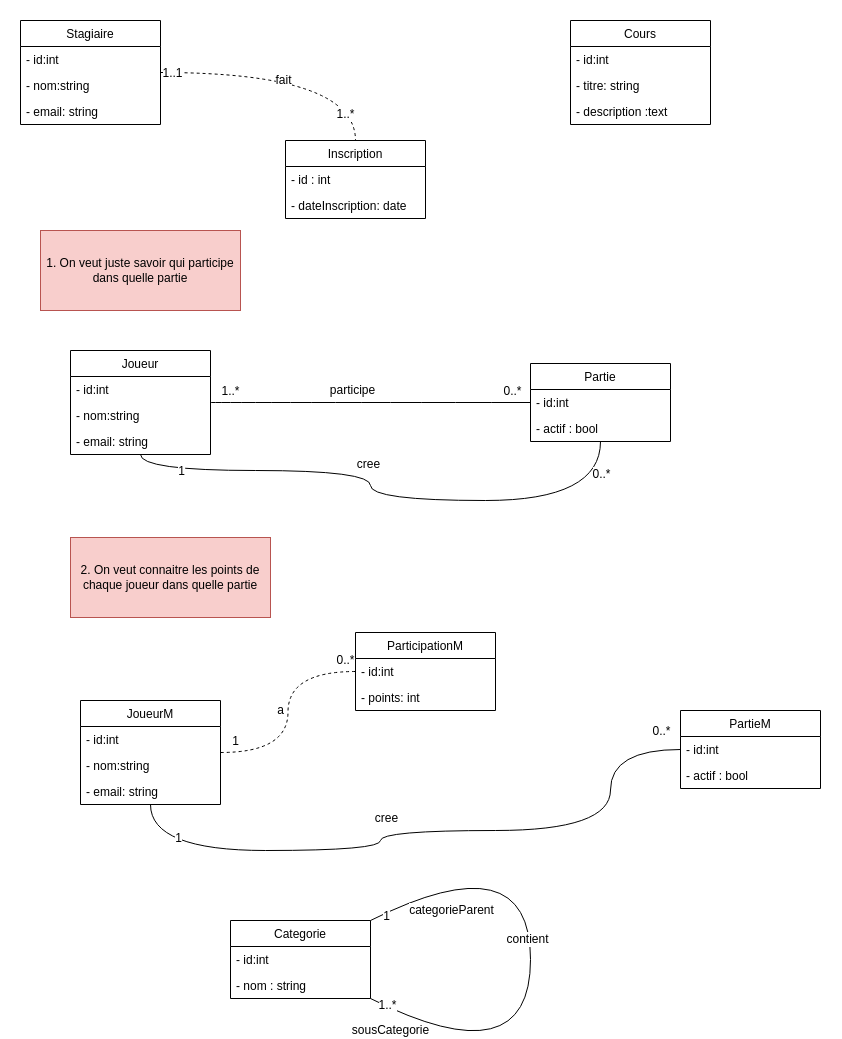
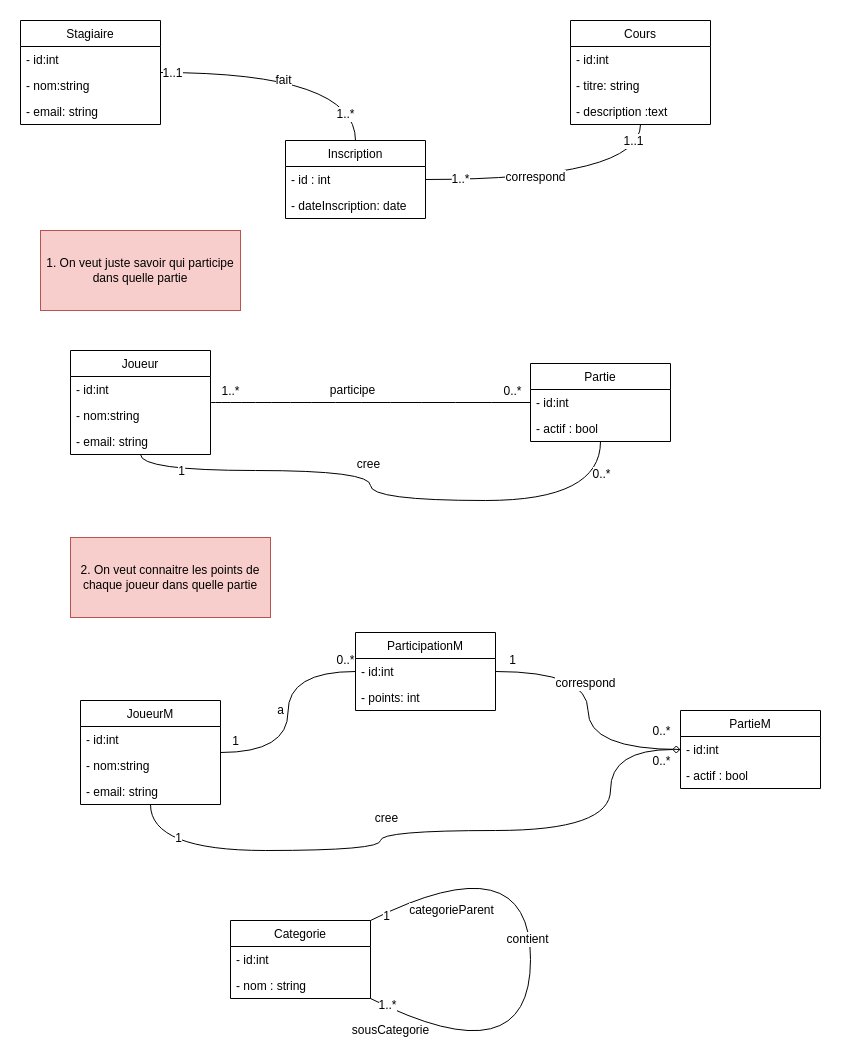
(228, 75) -> (228, 75)
none -> (542, 174)
none -> (585, 697)
(288, 713) -> (288, 713)
(635, 756) -> (634, 756)
